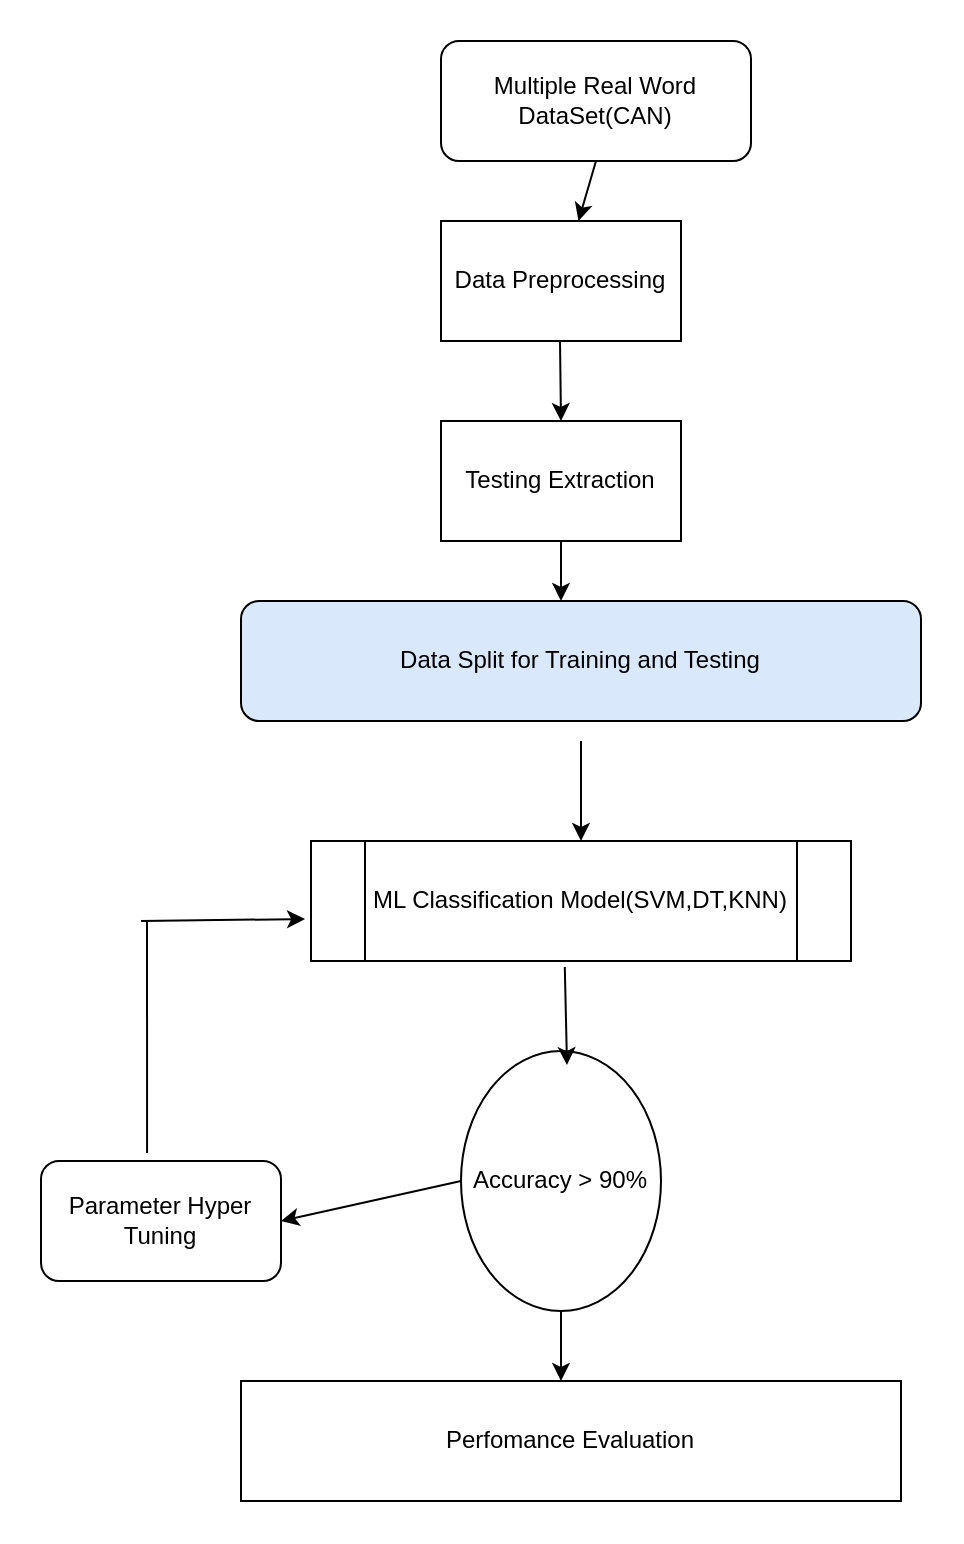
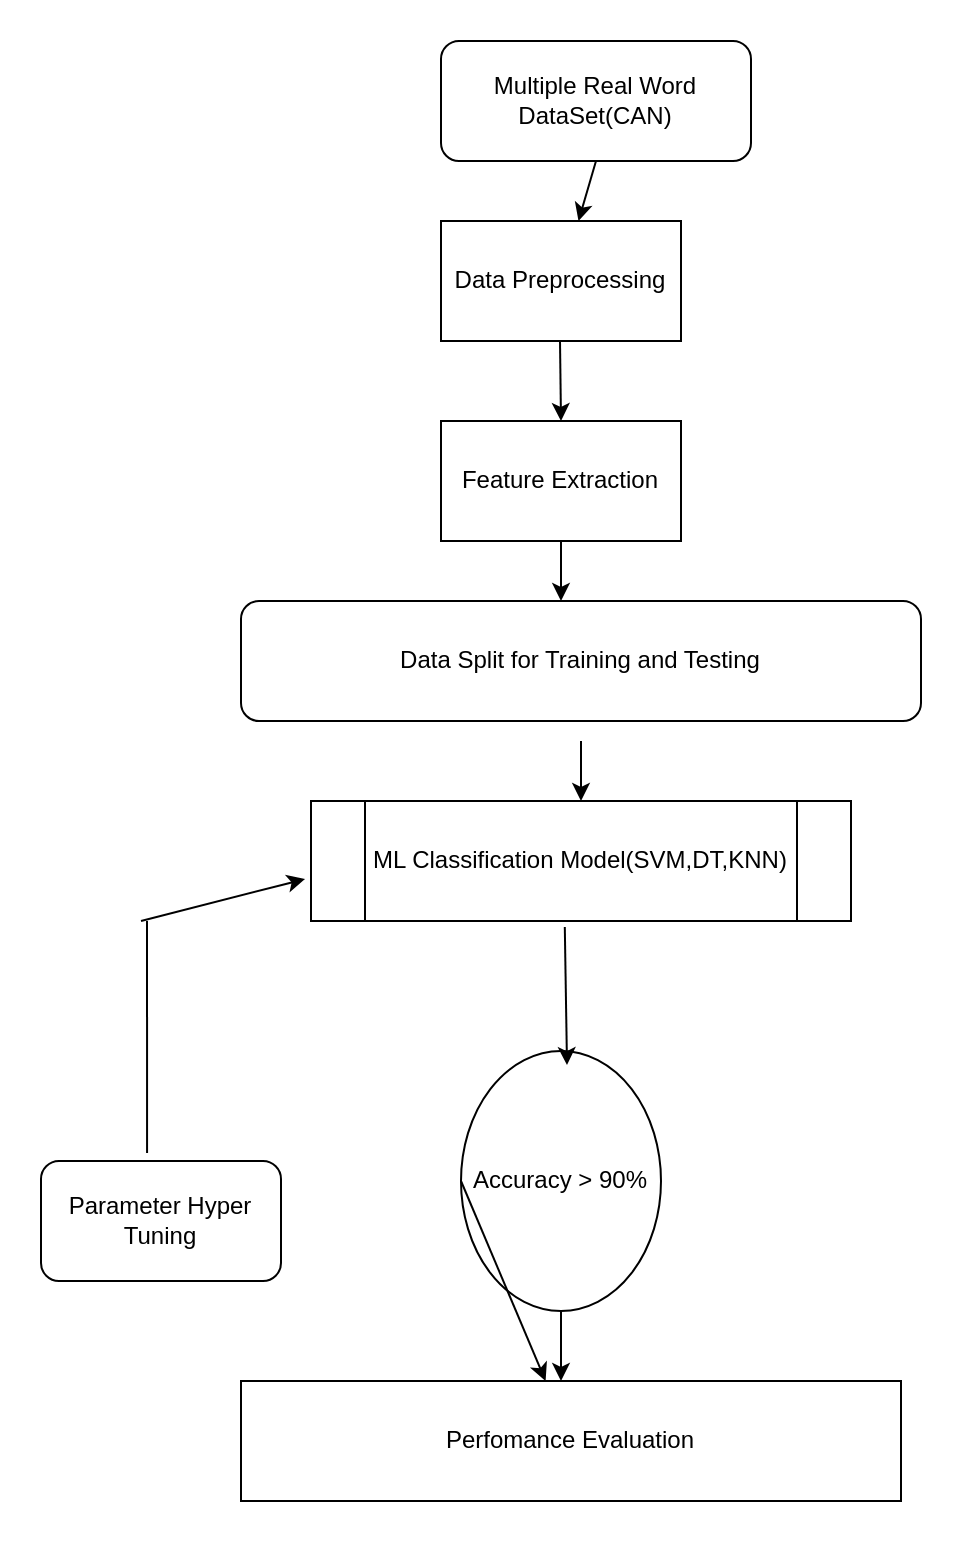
(561, 481) -> (561, 481)
(581, 661) -> (581, 661)
(581, 901) -> (581, 861)
(378, 1200) -> (501, 1275)
